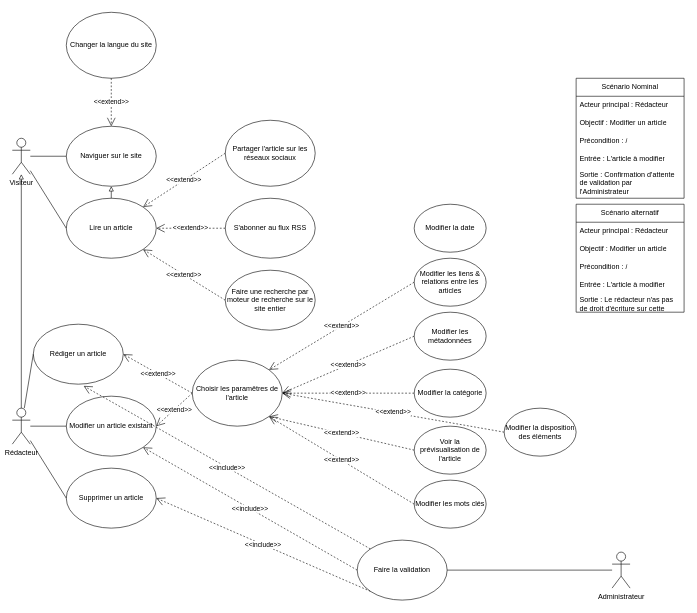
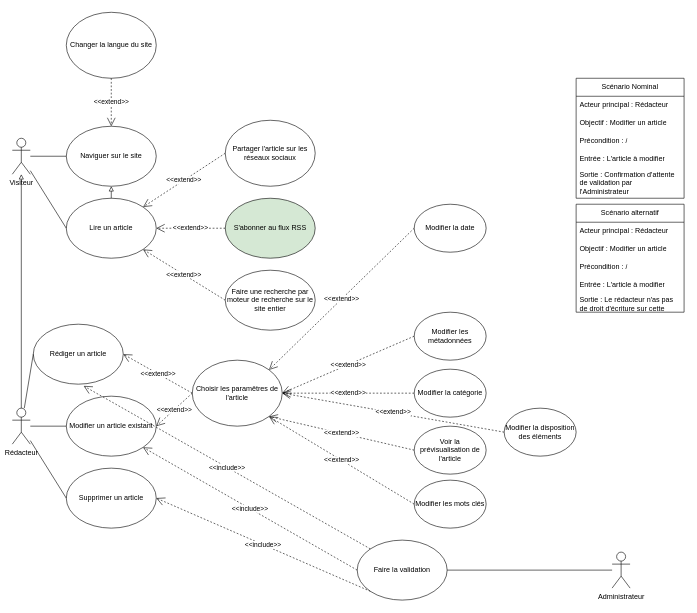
(270, 228) -> (270, 228)
(450, 282) -> none
none -> (355, 286)
(345, 324) -> none
